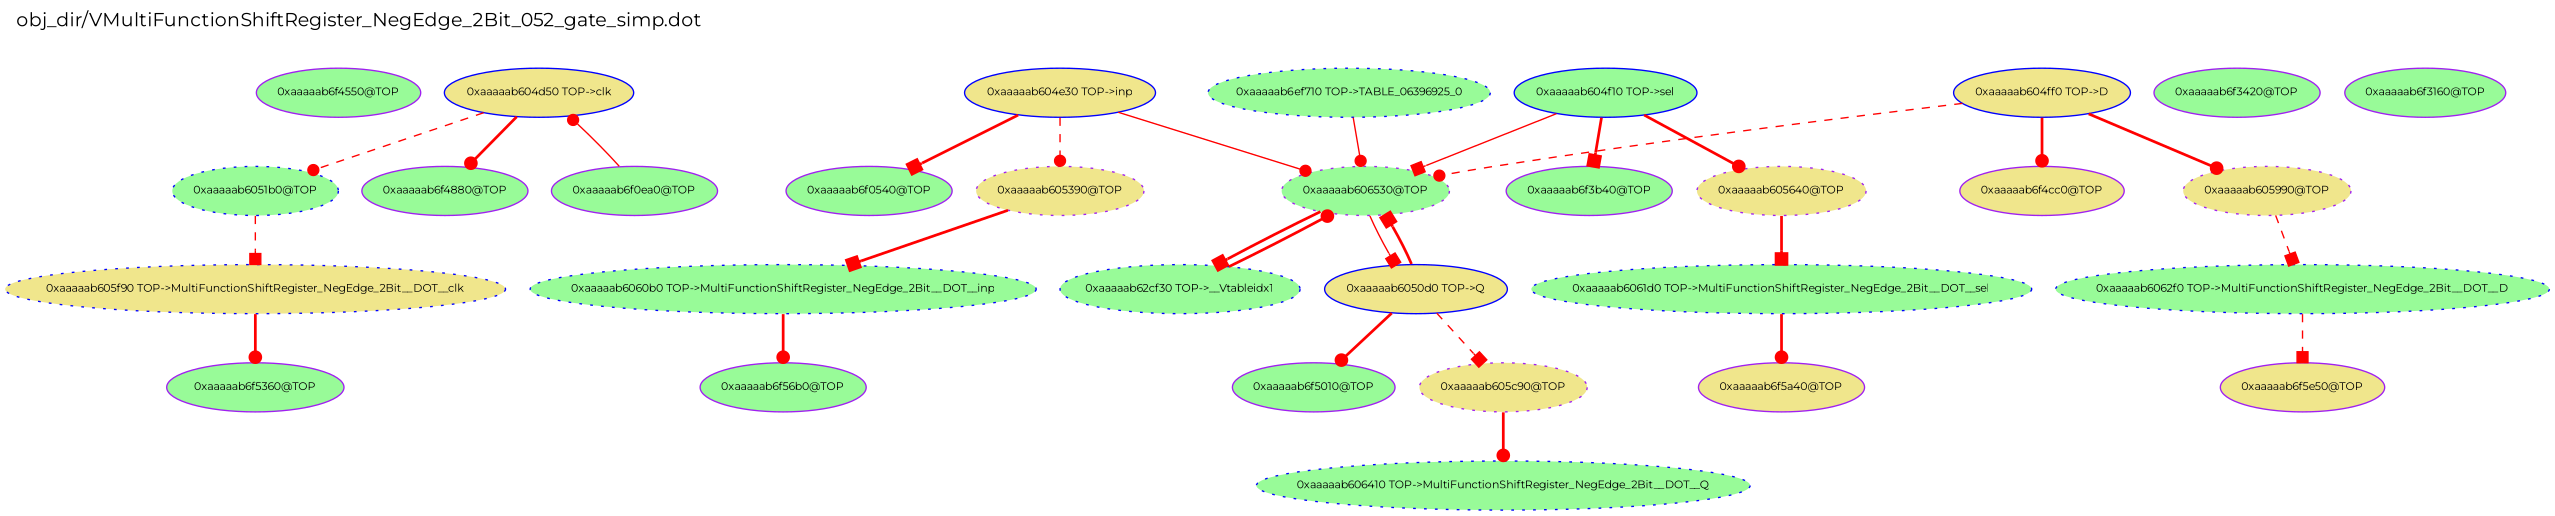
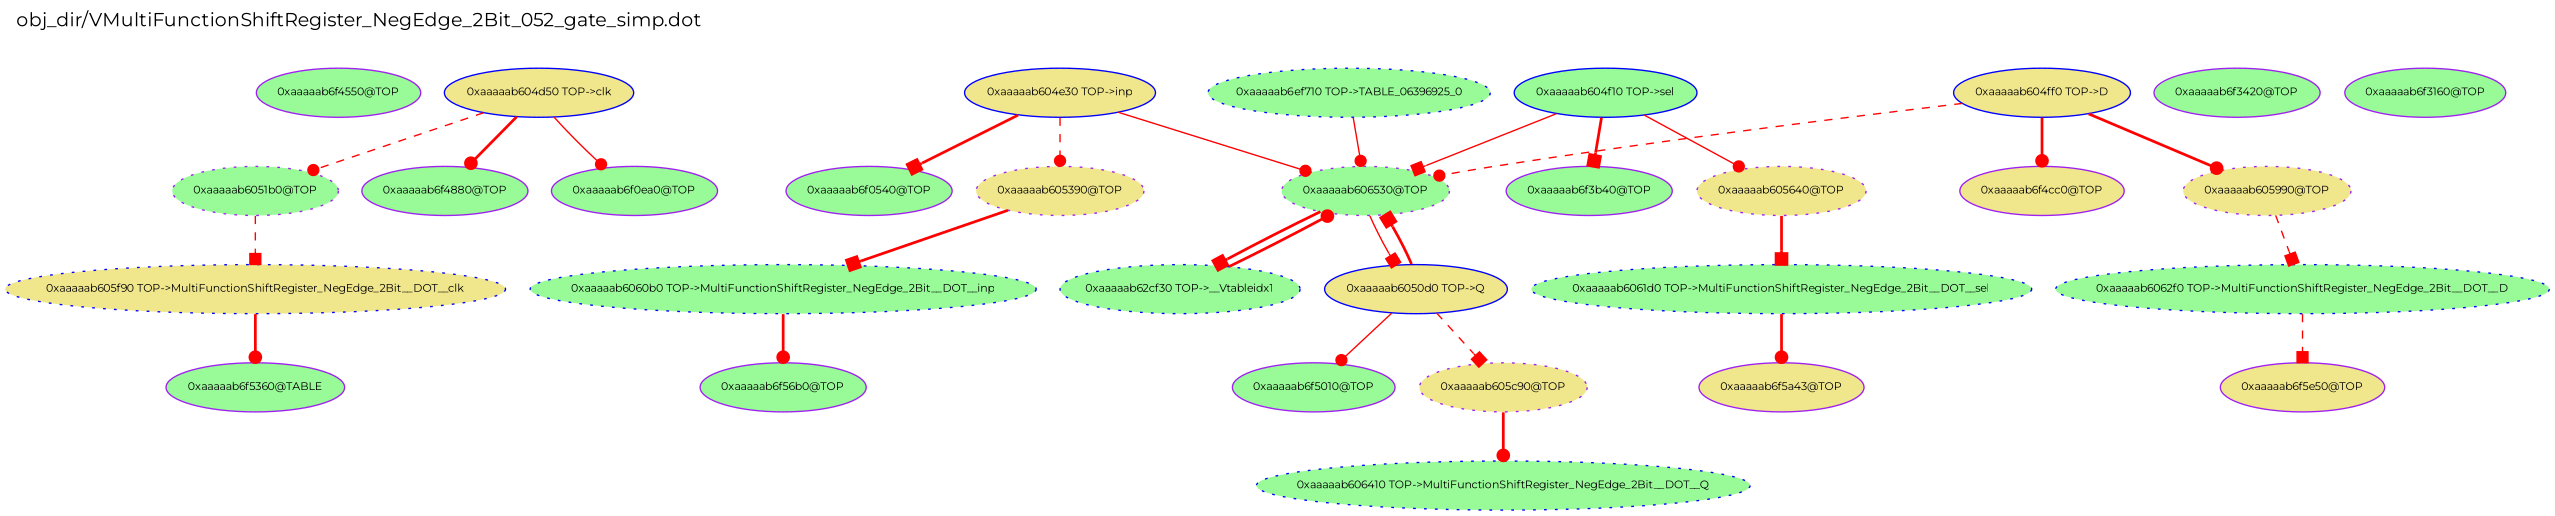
(599, 145) -> (575, 139)
(1700, 145) -> (1700, 145)
(255, 191) -> (255, 191)
(1369, 335) -> (1369, 335)
(255, 387) -> (255, 387)
(1782, 387) -> (1782, 387)
